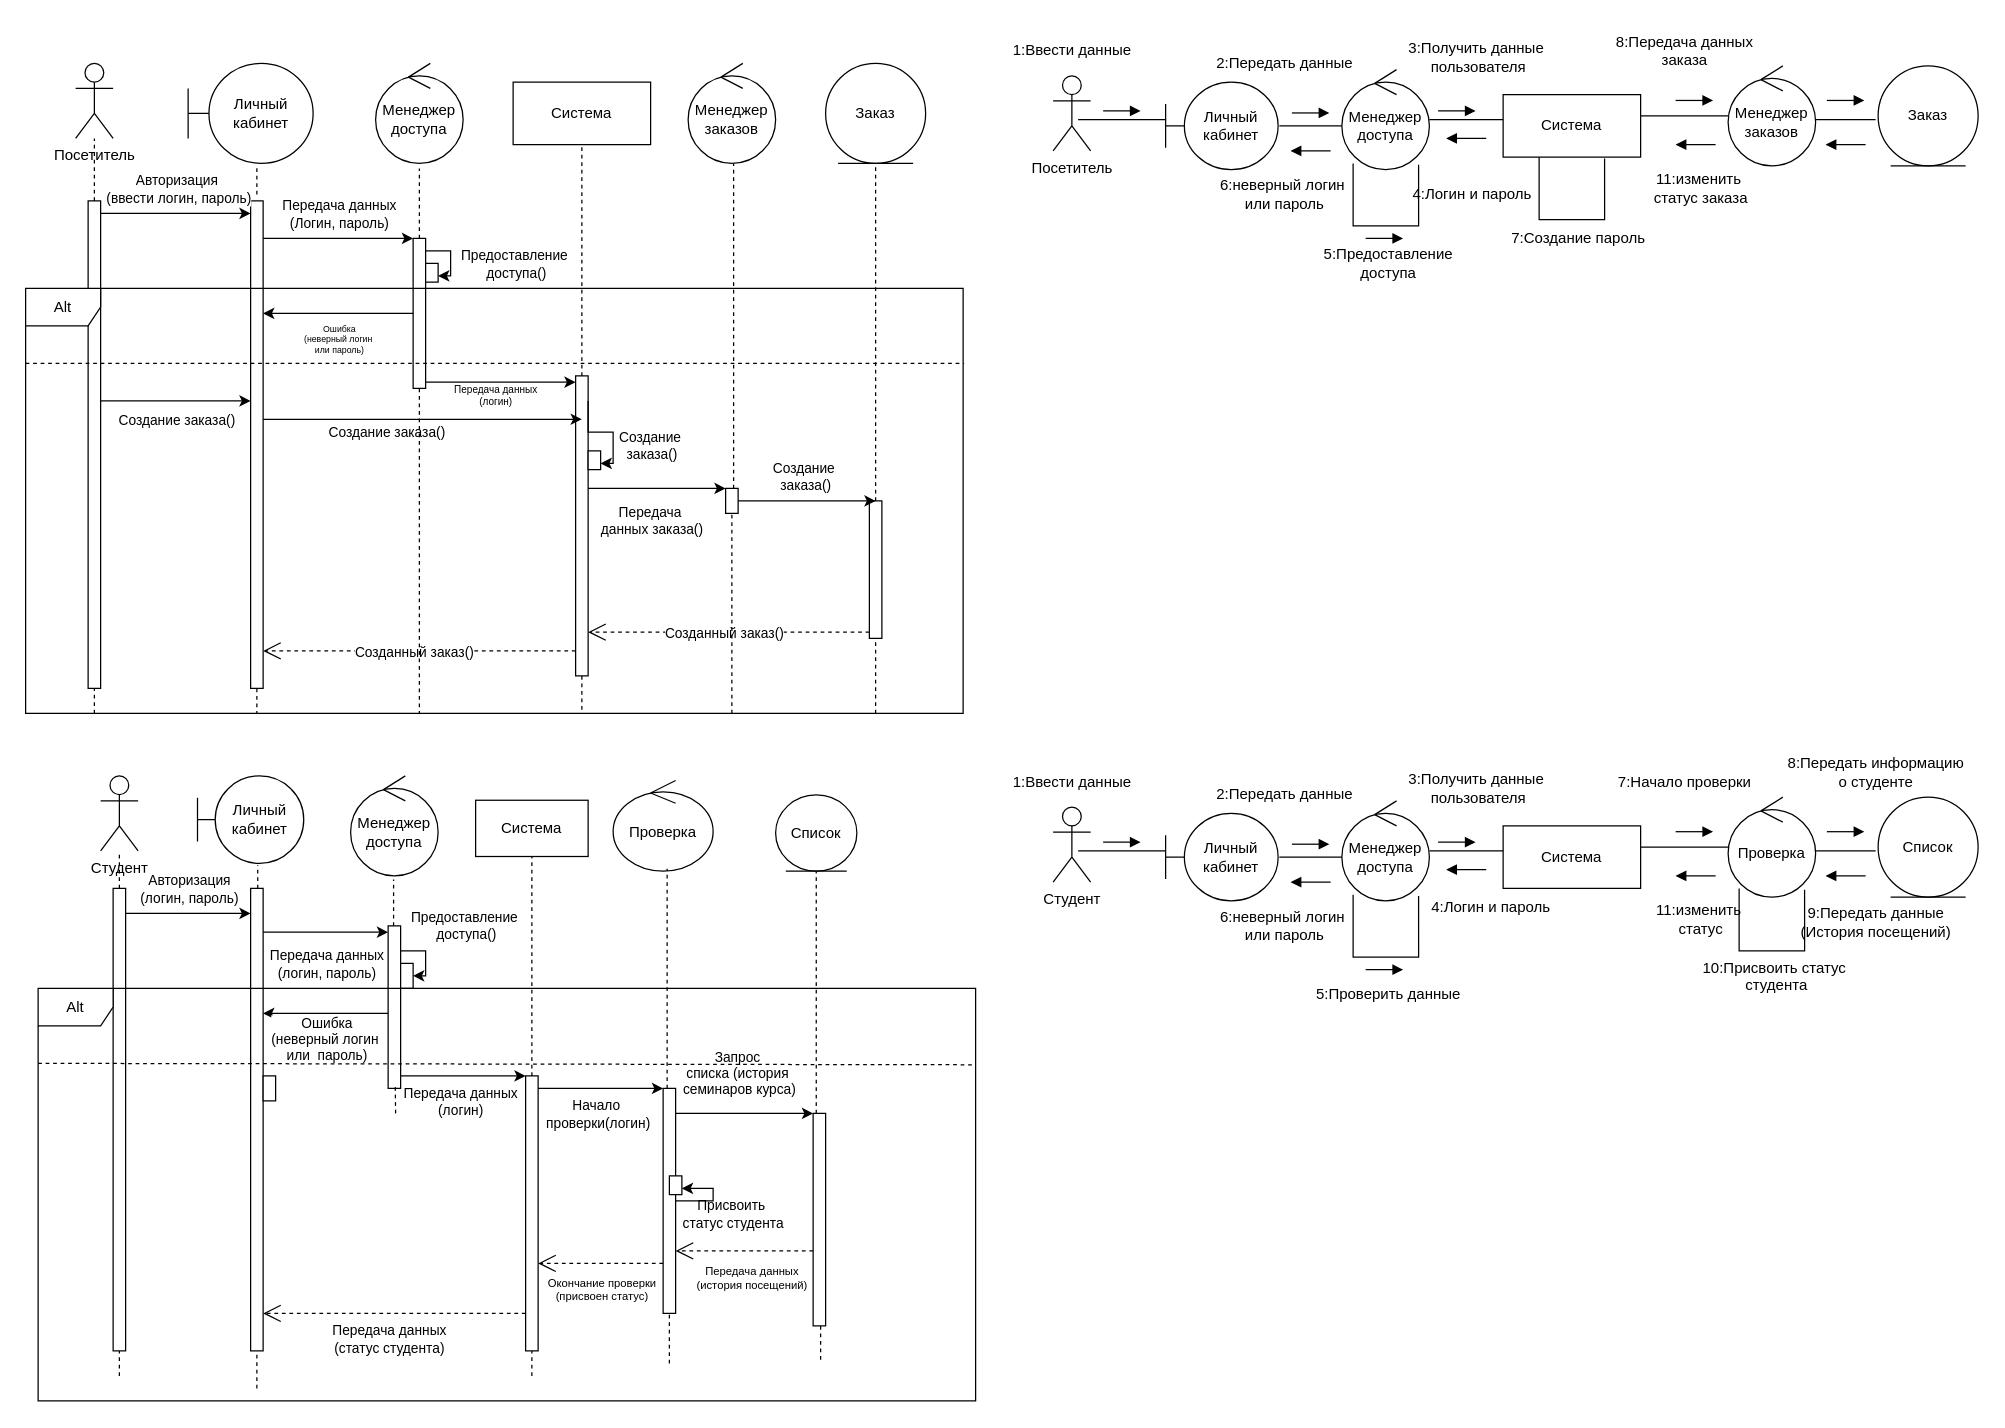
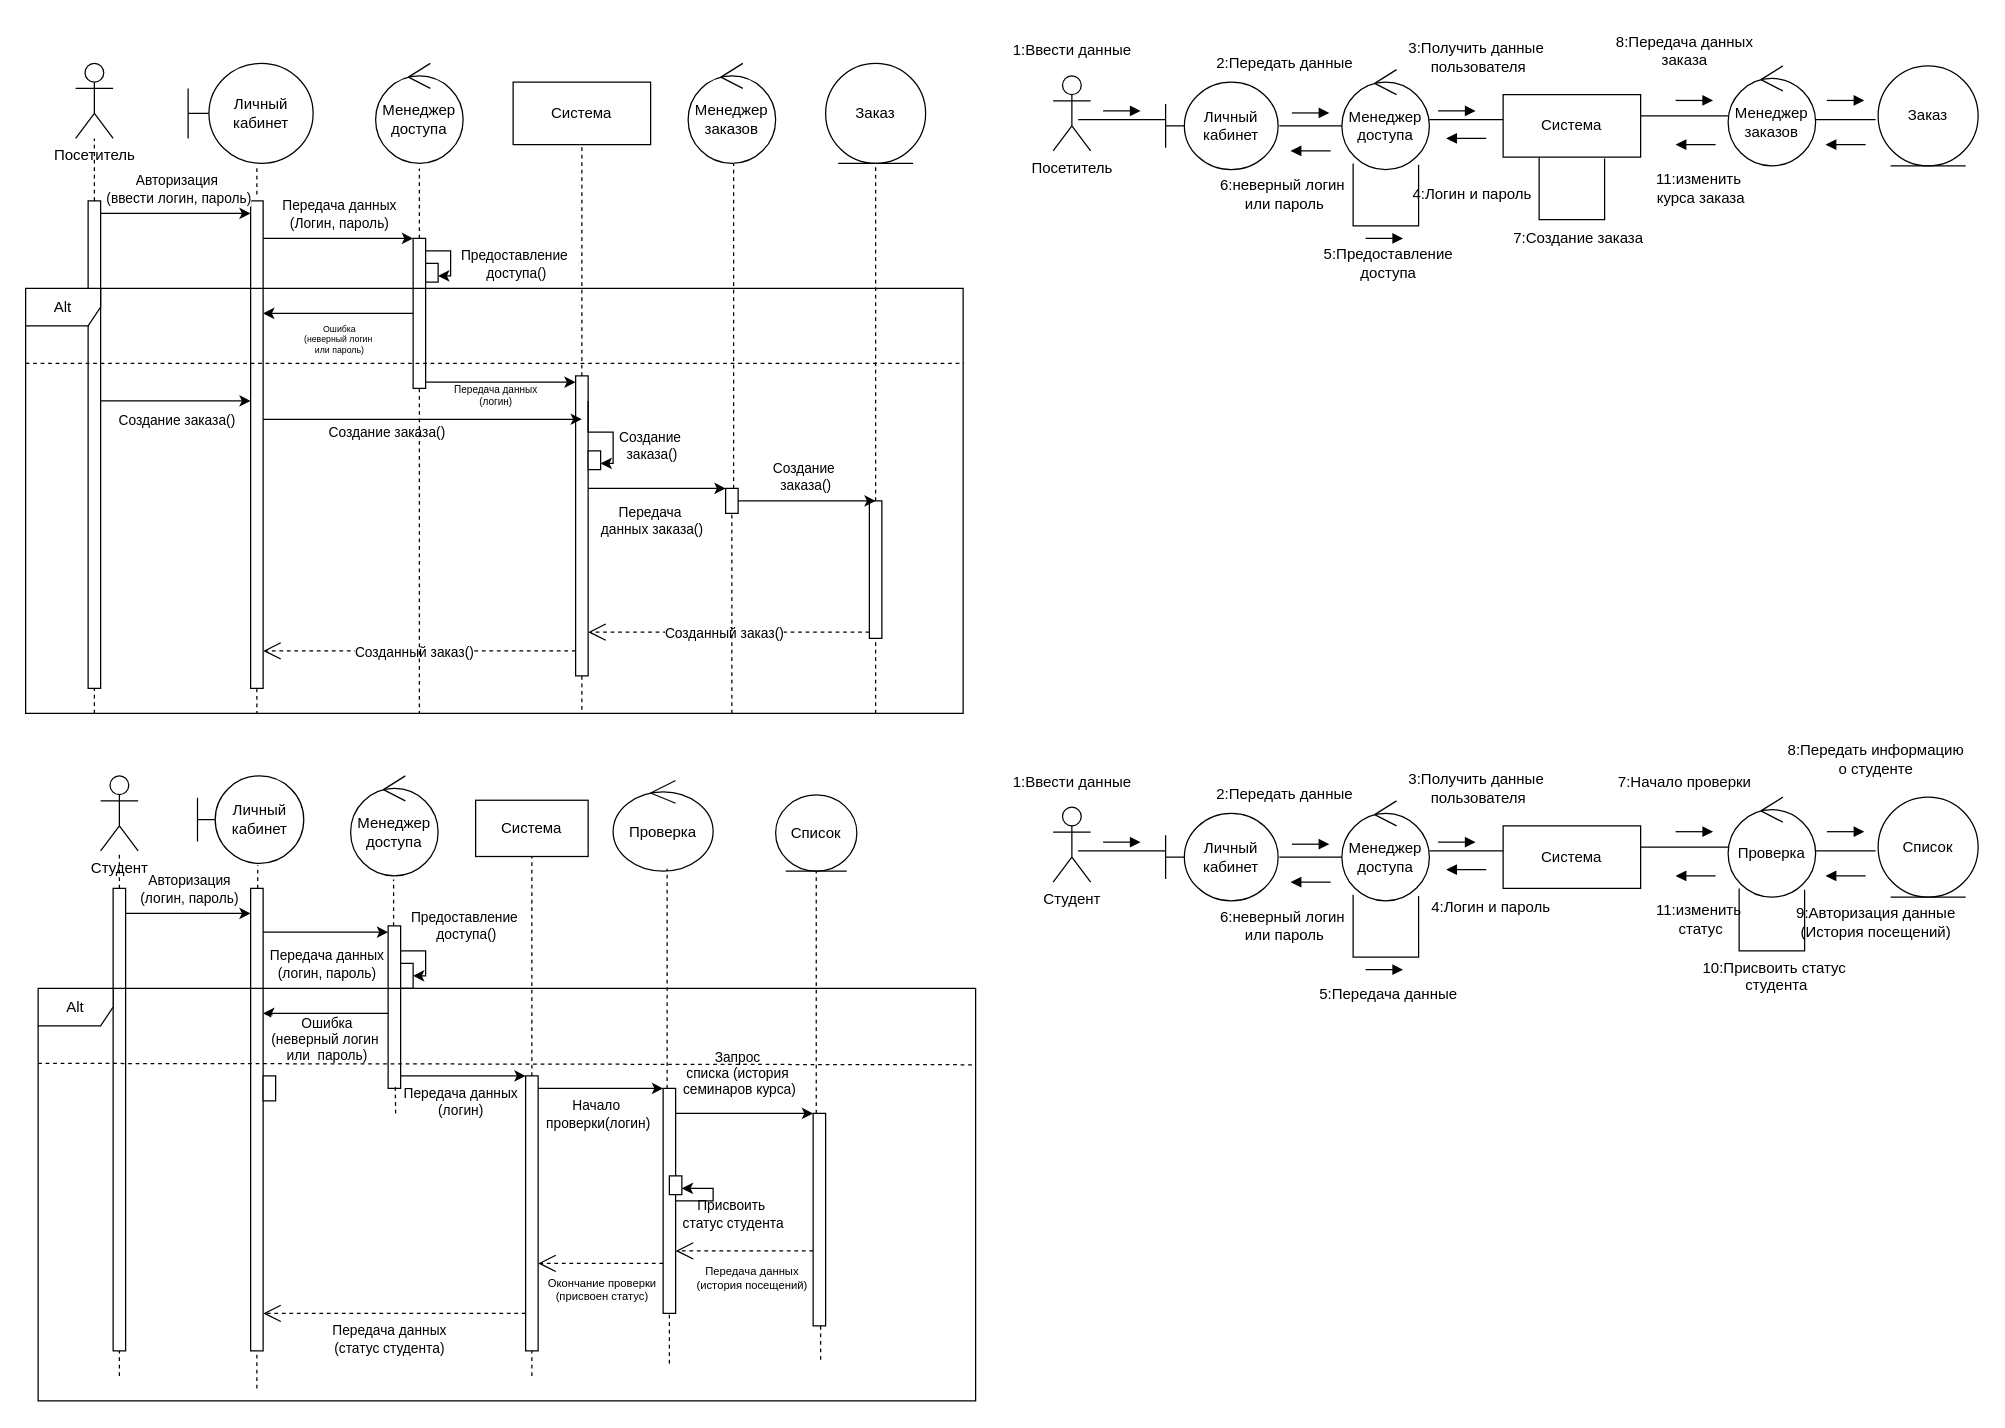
(1701, 188) -> (1701, 188)
(1579, 238) -> (1579, 238)
(1876, 772) -> (1876, 759)
(1876, 922) -> (1876, 922)
(1389, 994) -> (1389, 994)
